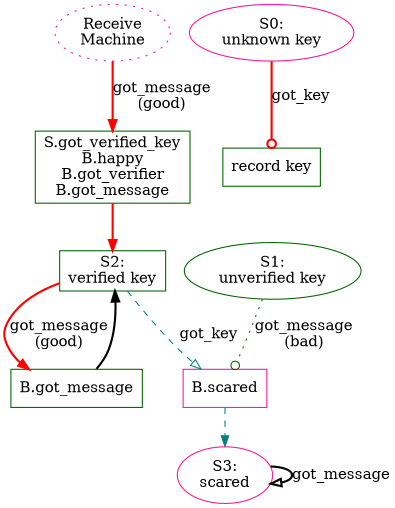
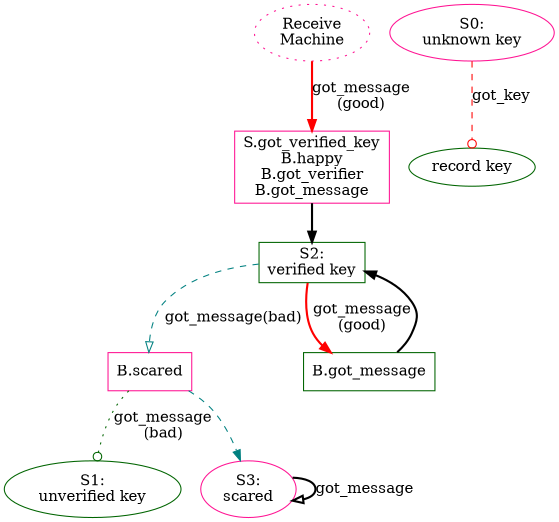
(272, 100) -> (472, 100)
(113, 167) -> (312, 167)
(272, 167) -> (472, 167)
(113, 222) -> (312, 217)
(250, 330) -> (109, 419)
(209, 334) -> (234, 318)
